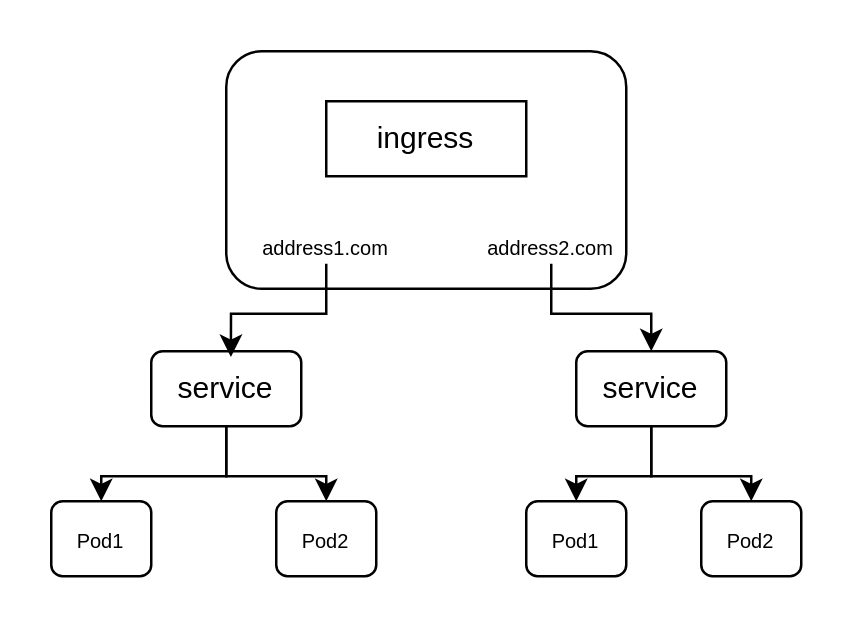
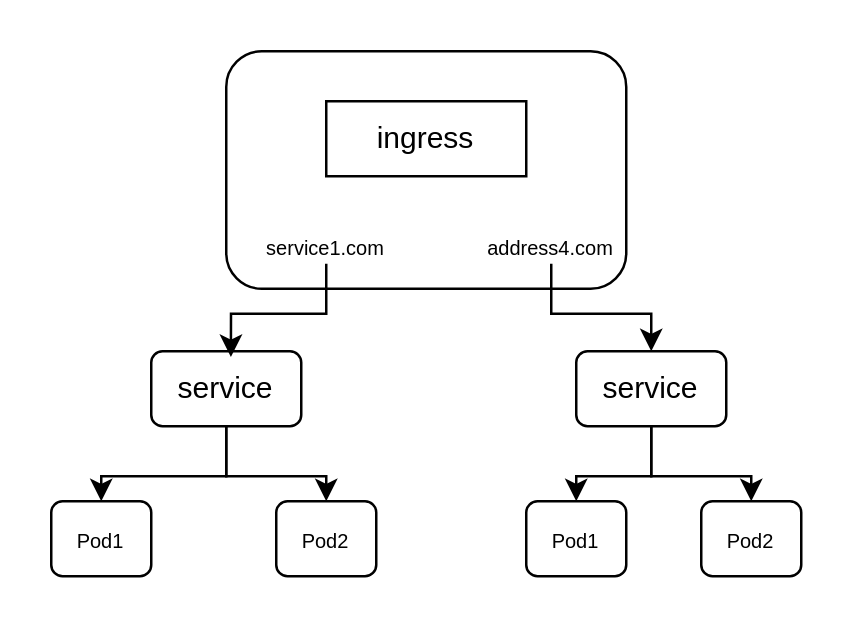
(326, 246) -> (326, 246)
(551, 246) -> (551, 246)
